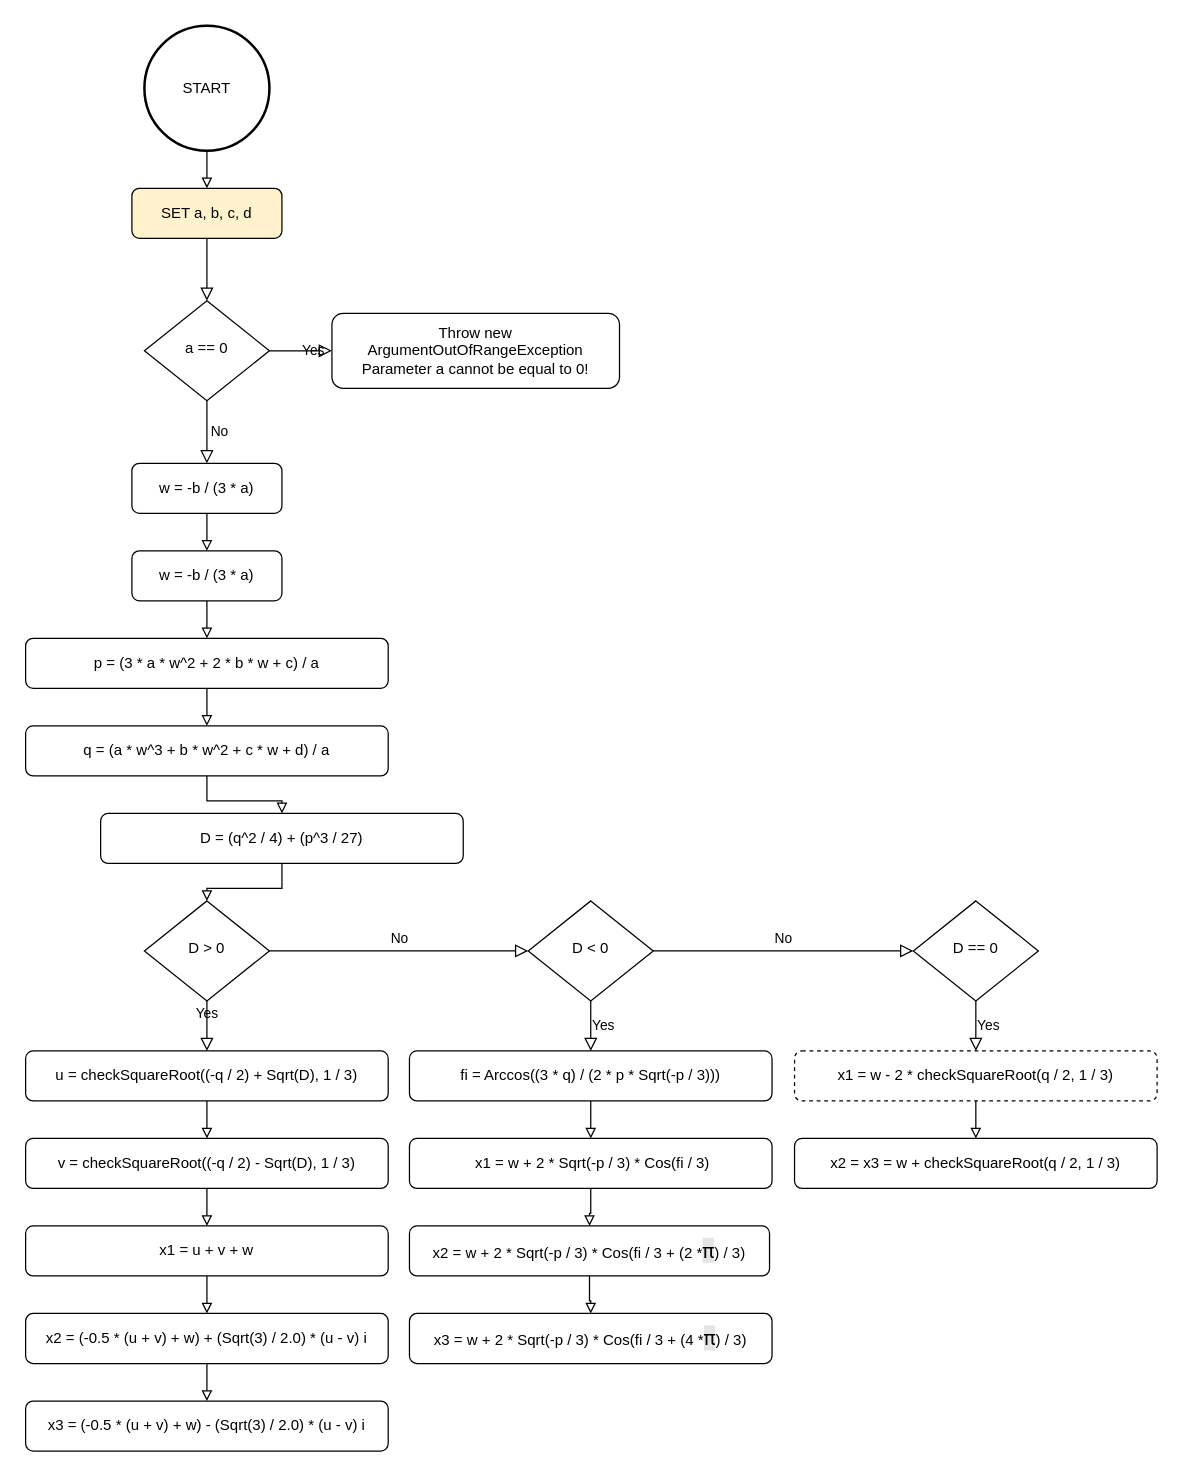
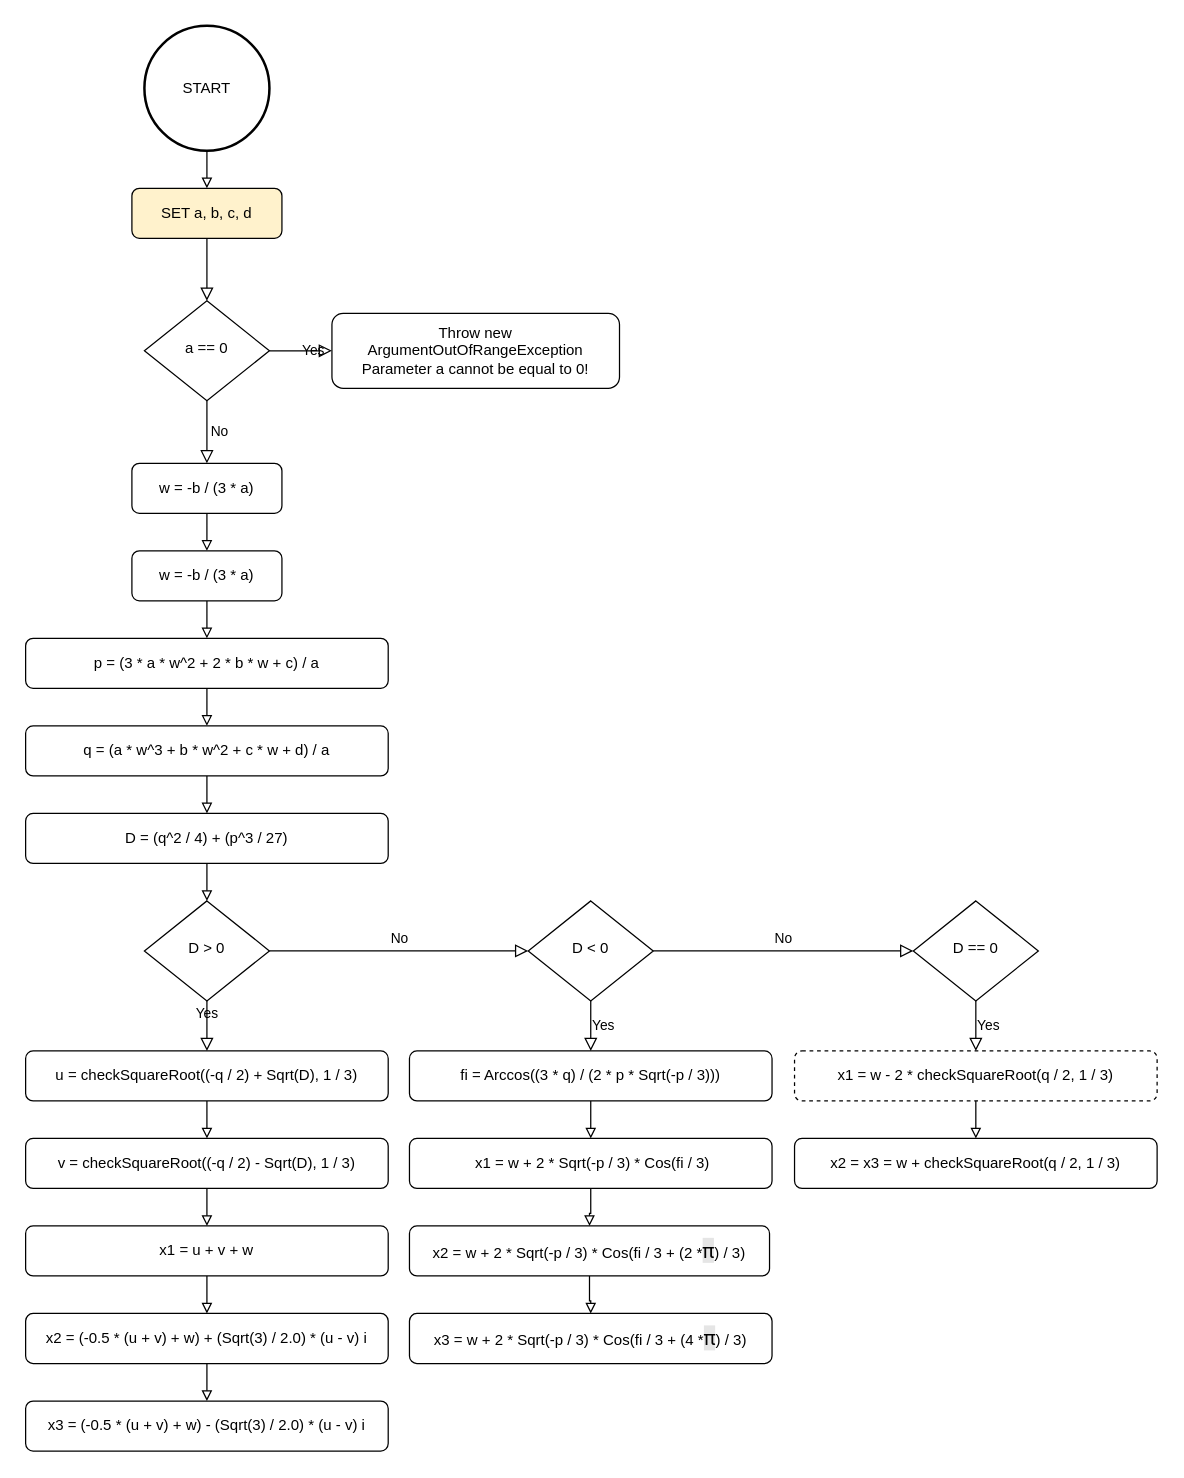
(282, 838) -> (207, 838)
